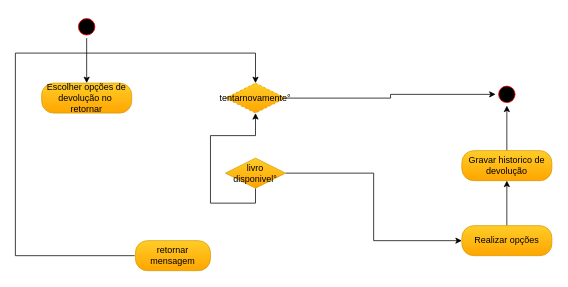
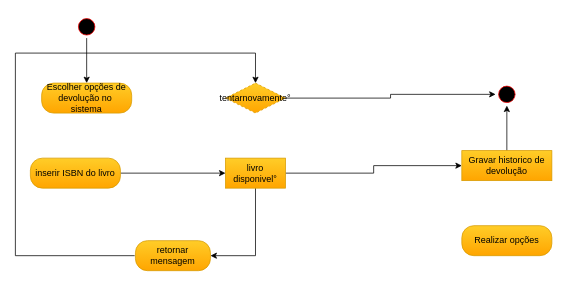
(87, 98) -> (87, 98)
(210, 139) -> (255, 248)
(507, 165) -> (507, 165)
none -> (75, 173)
none -> (212, 173)
(255, 173) -> (255, 173)
(507, 187) -> none
(381, 240) -> (411, 165)
